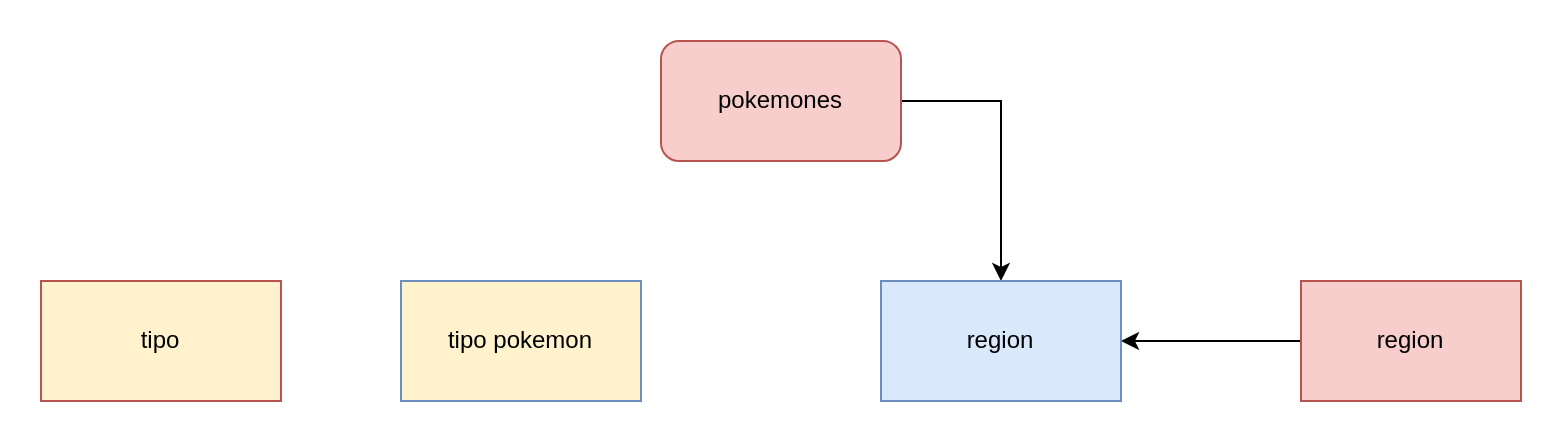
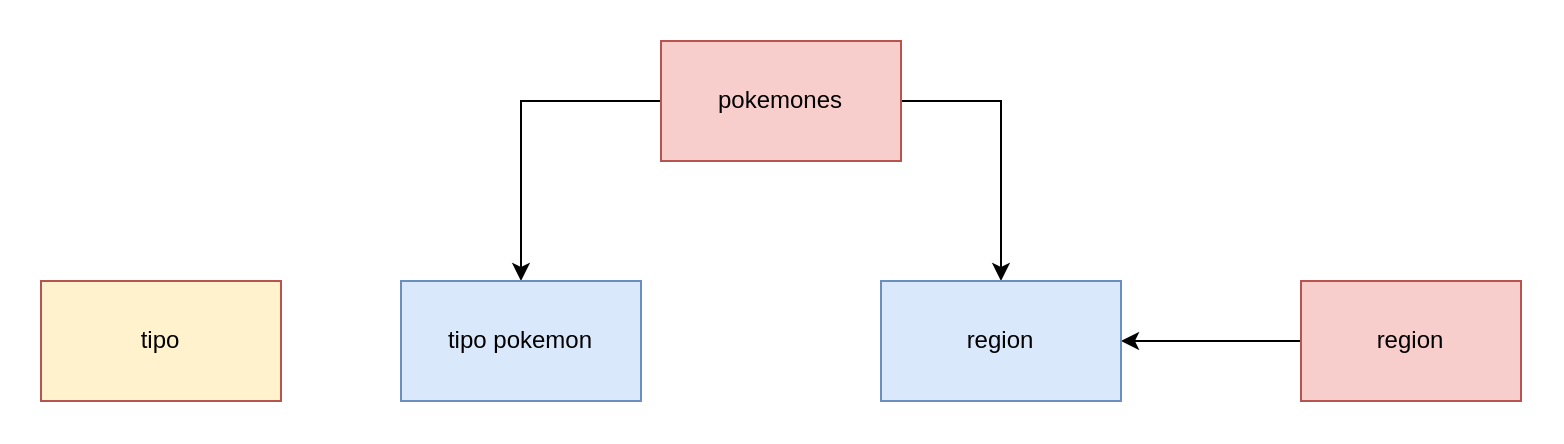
(781, 101) -> (781, 101)
none -> (521, 114)
(521, 341) -> (521, 341)
